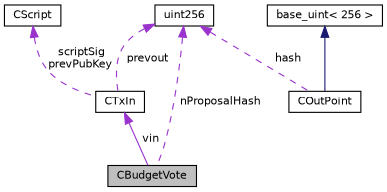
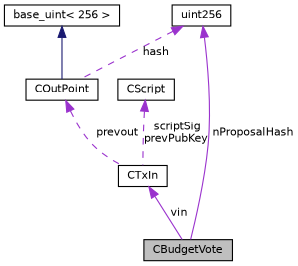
(120, 55) -> (91, 143)
(174, 102) -> (209, 139)
